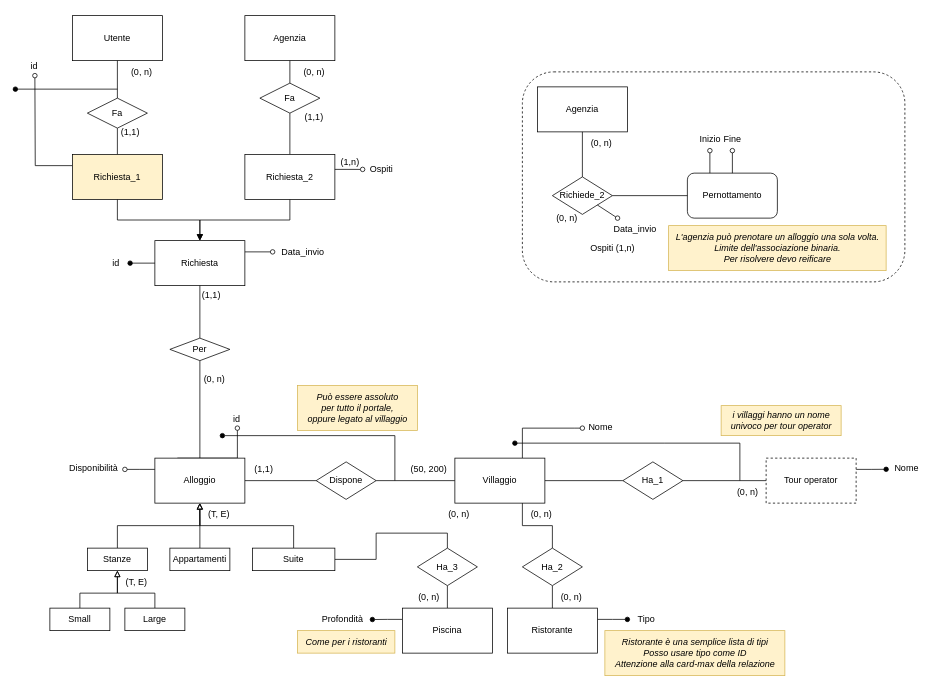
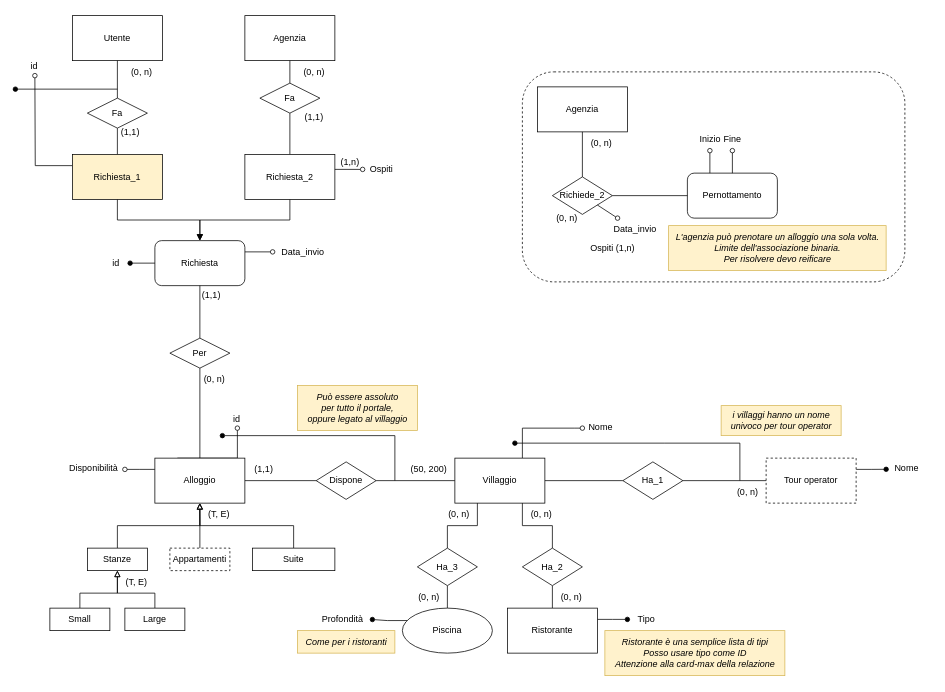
(200, 263) -> (200, 263)
(200, 349) -> (200, 353)
(379, 533) -> (468, 525)
(200, 559) -> (200, 559)
(447, 630) -> (447, 630)
